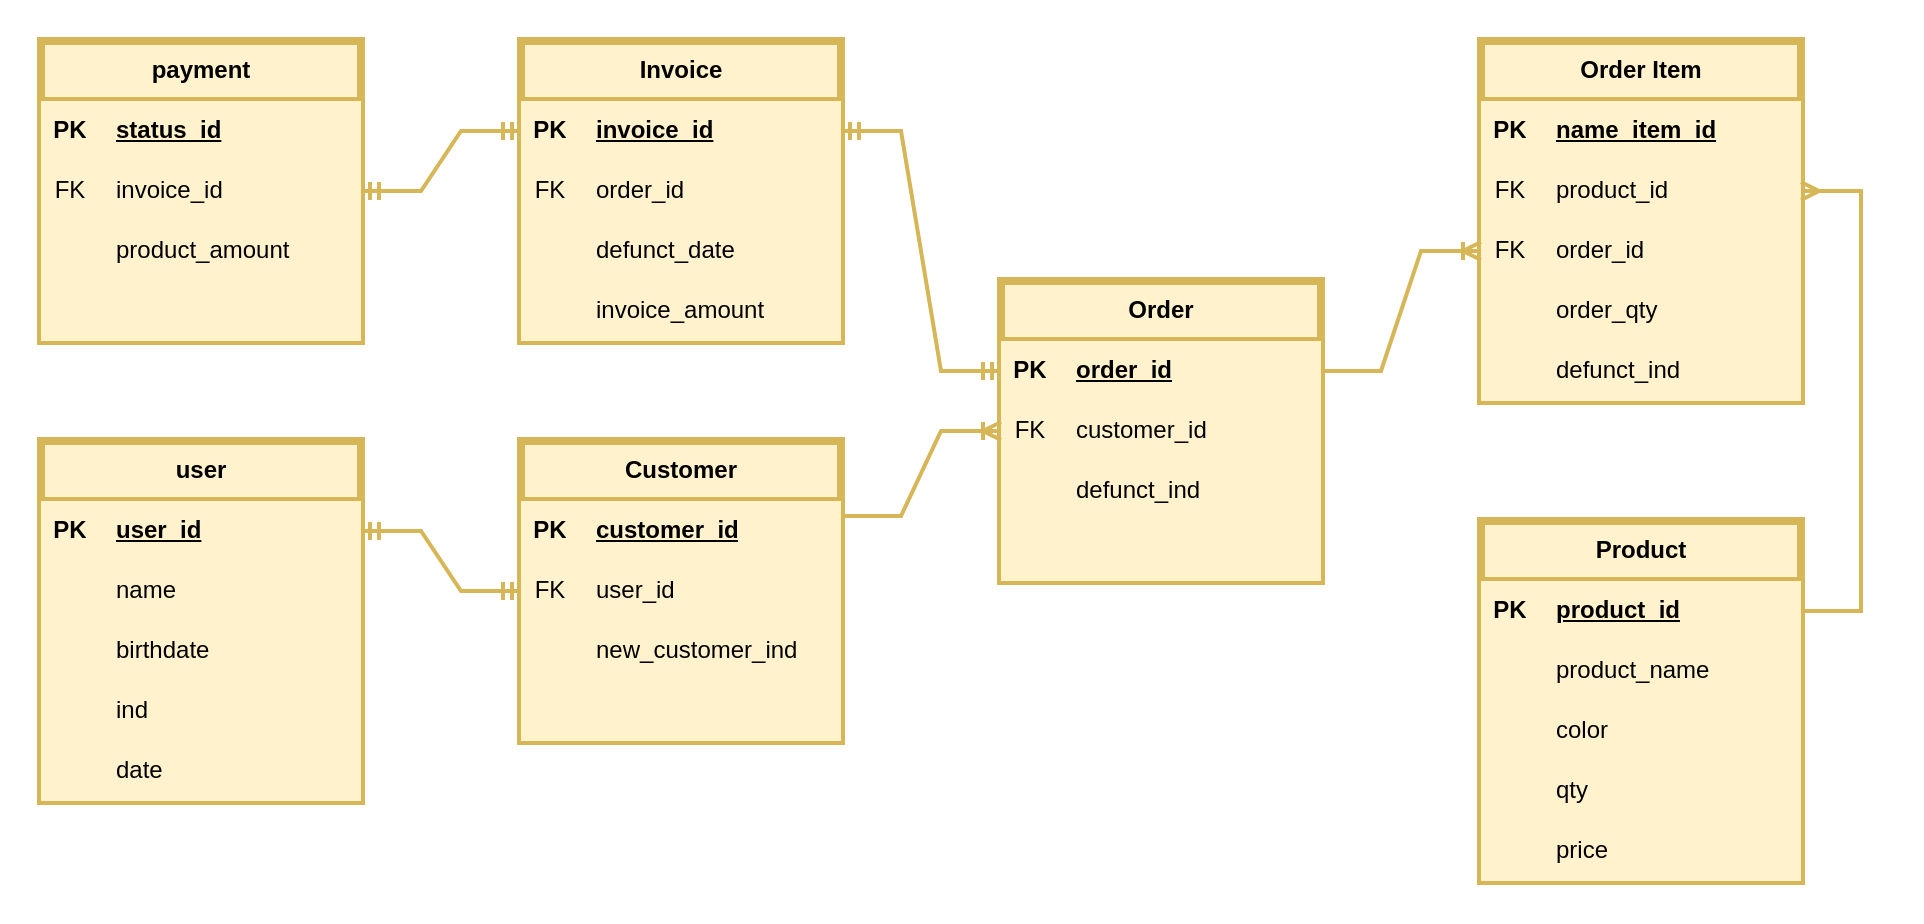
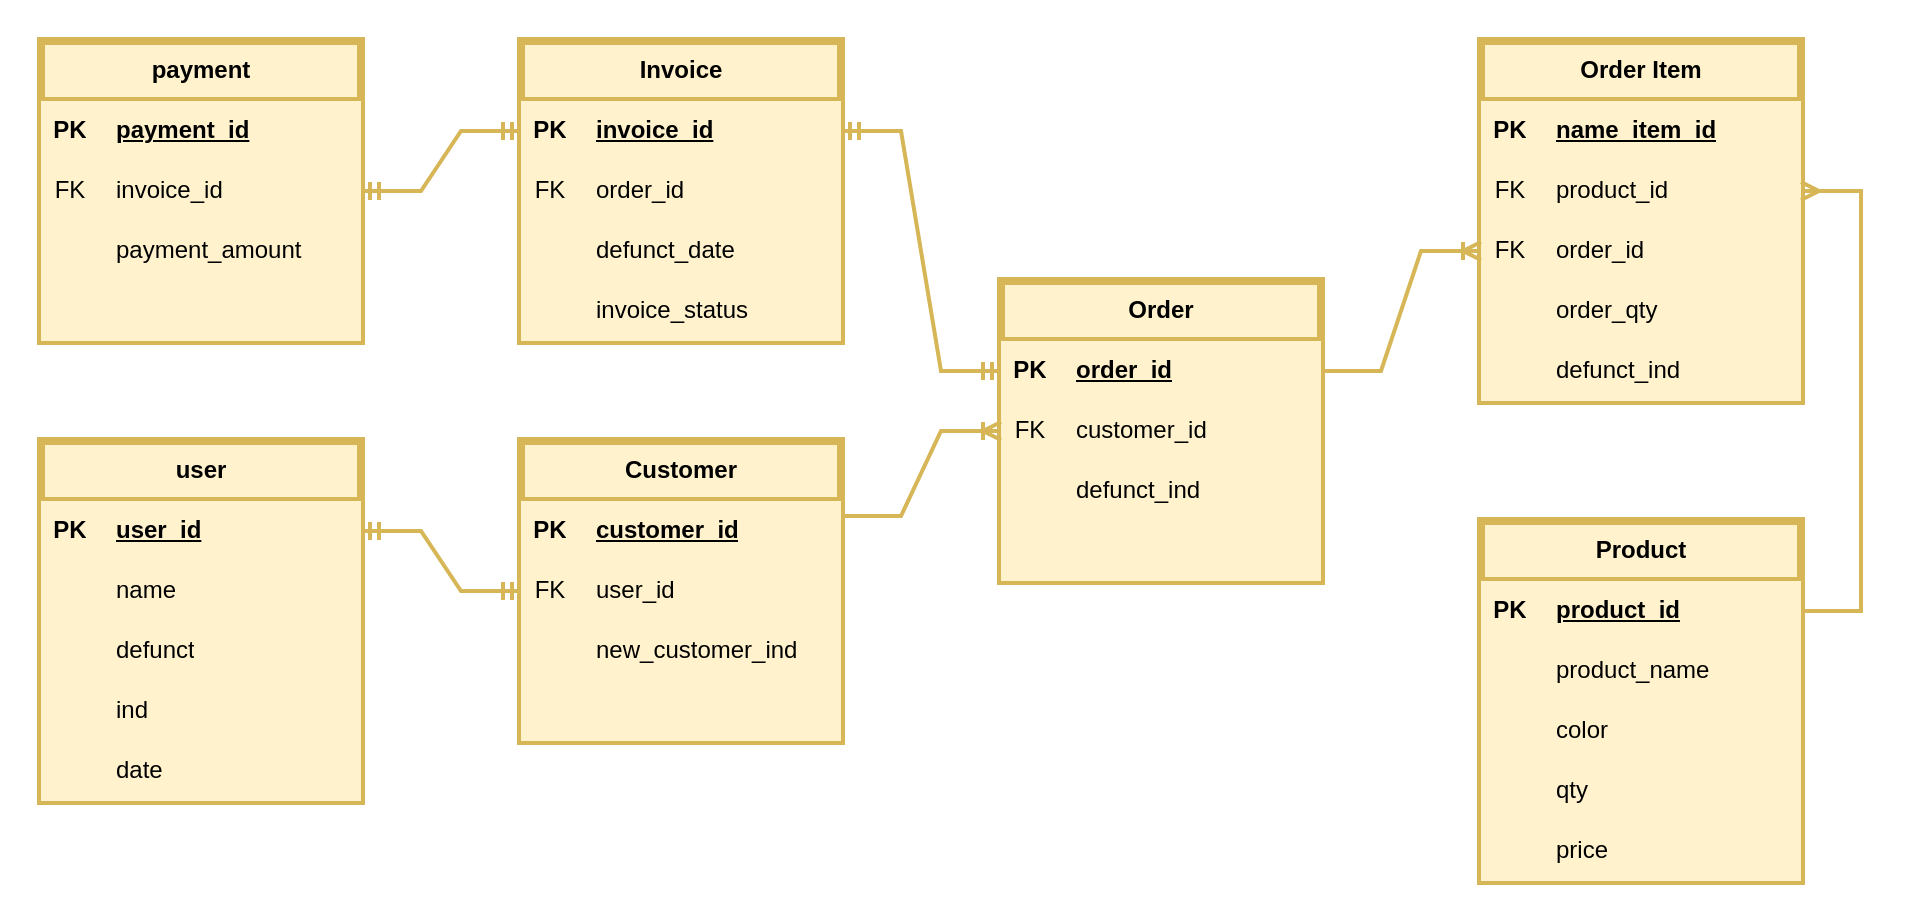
(174, 131) -> (181, 131)
(211, 251) -> (211, 251)
(685, 311) -> (685, 311)
(174, 651) -> (164, 651)
